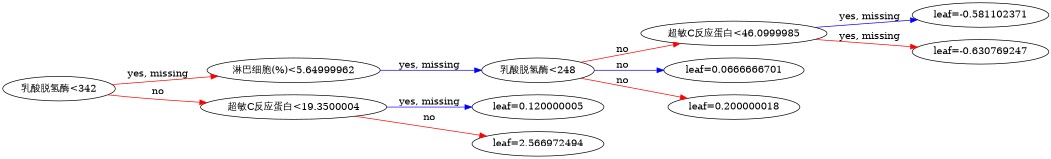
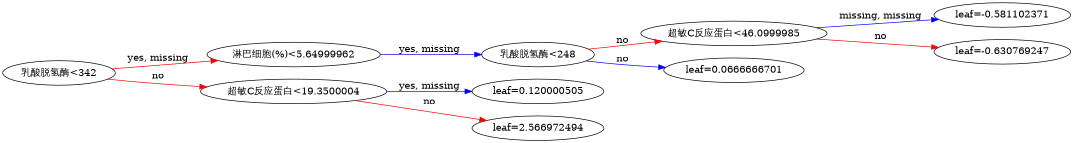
(870, 17) -> (881, 16)
(870, 36) -> (881, 36)
(538, 107) -> (538, 91)
(734, 107) -> none
